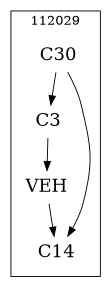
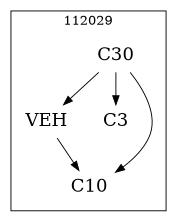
(48, 150) -> (85, 85)
(57, 253) -> (89, 187)
